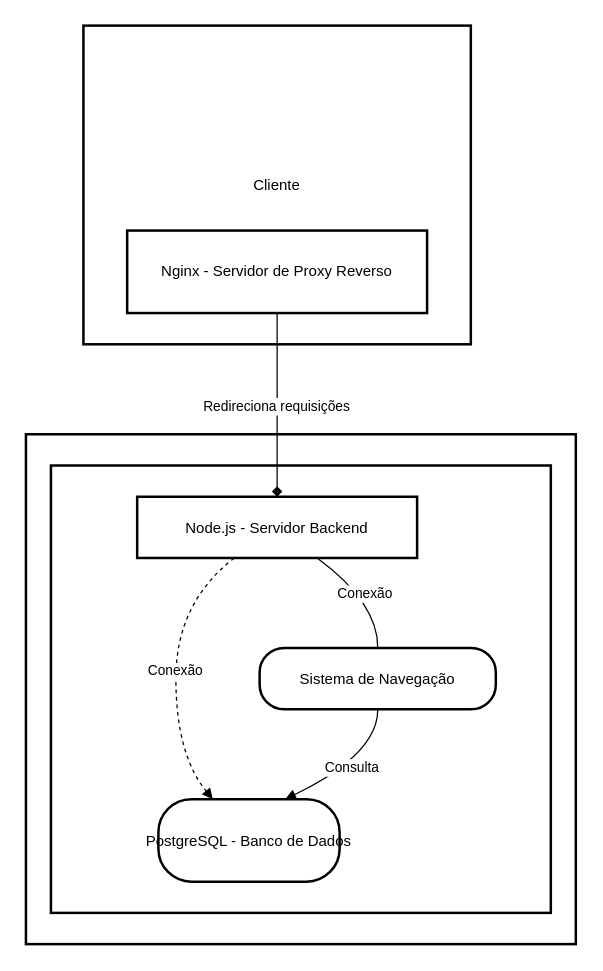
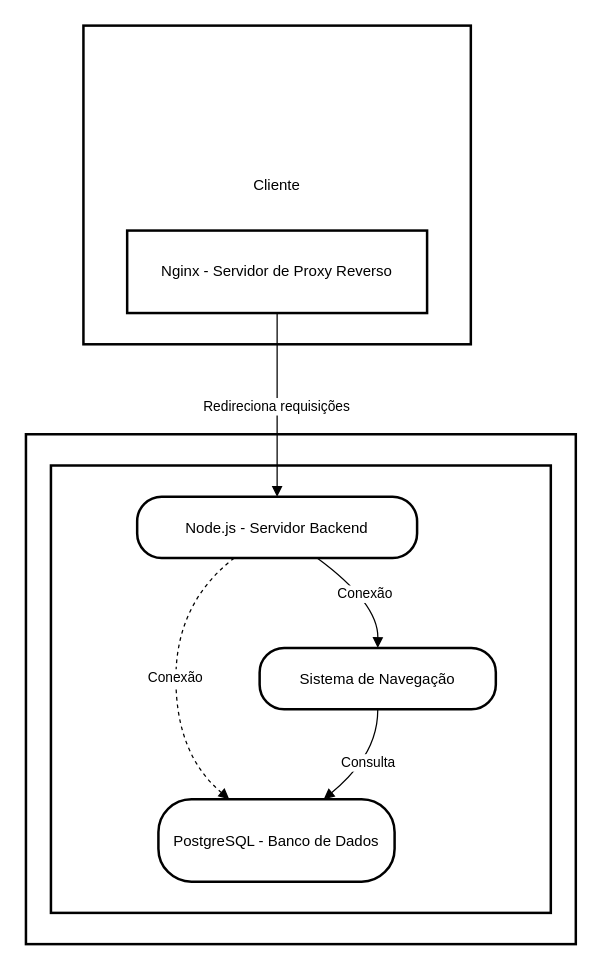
(277, 485) -> (277, 485)
(277, 528) -> (277, 528)
(373, 623) -> (373, 618)
(249, 841) -> (276, 841)
